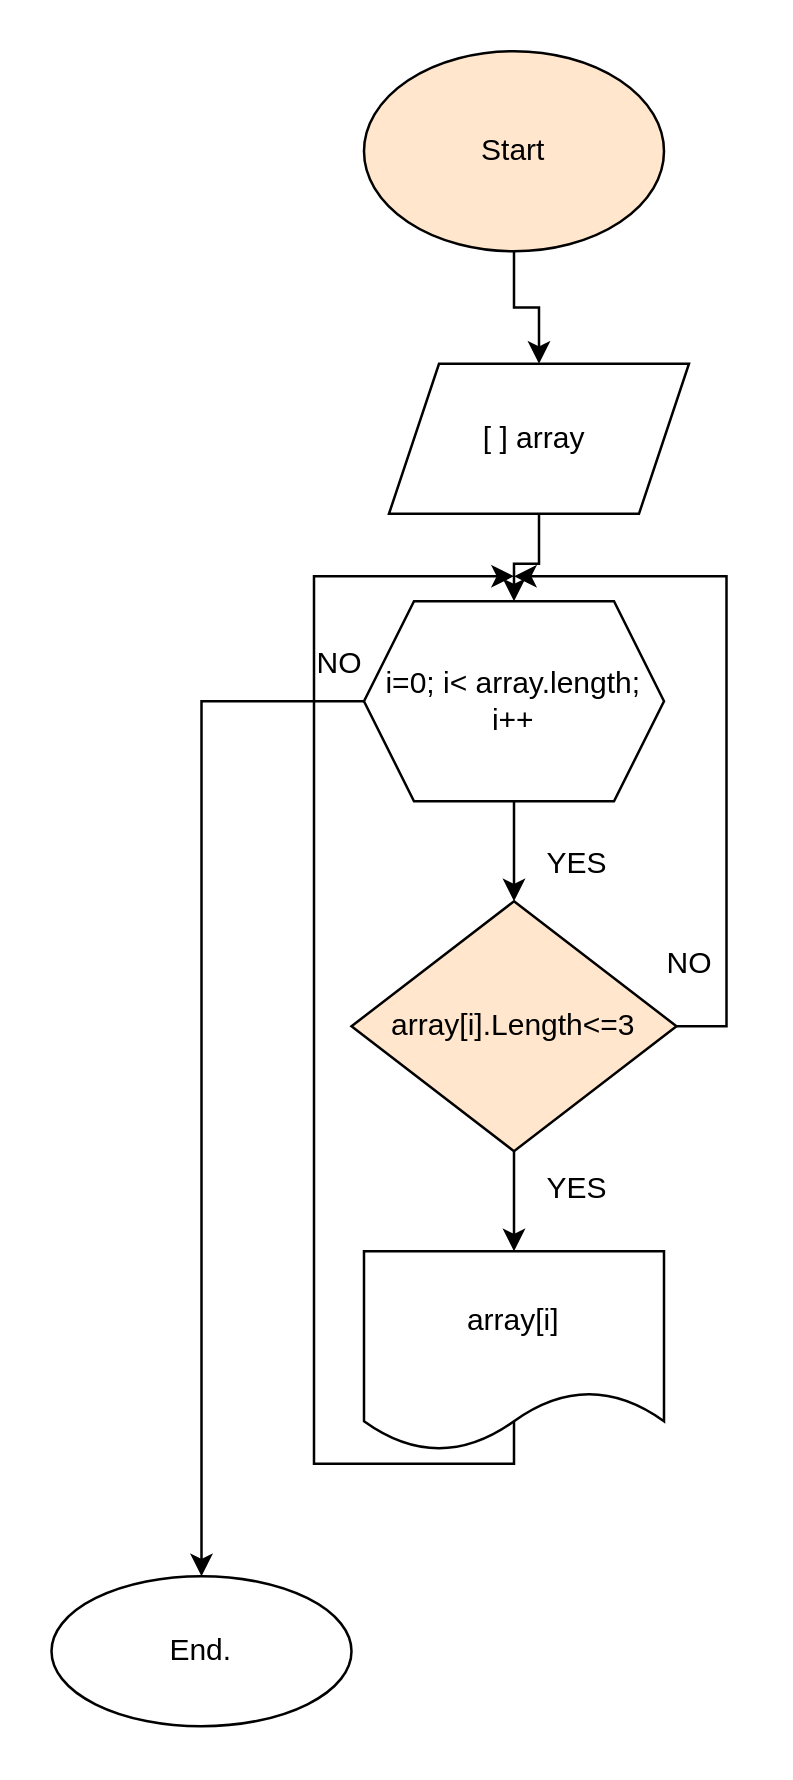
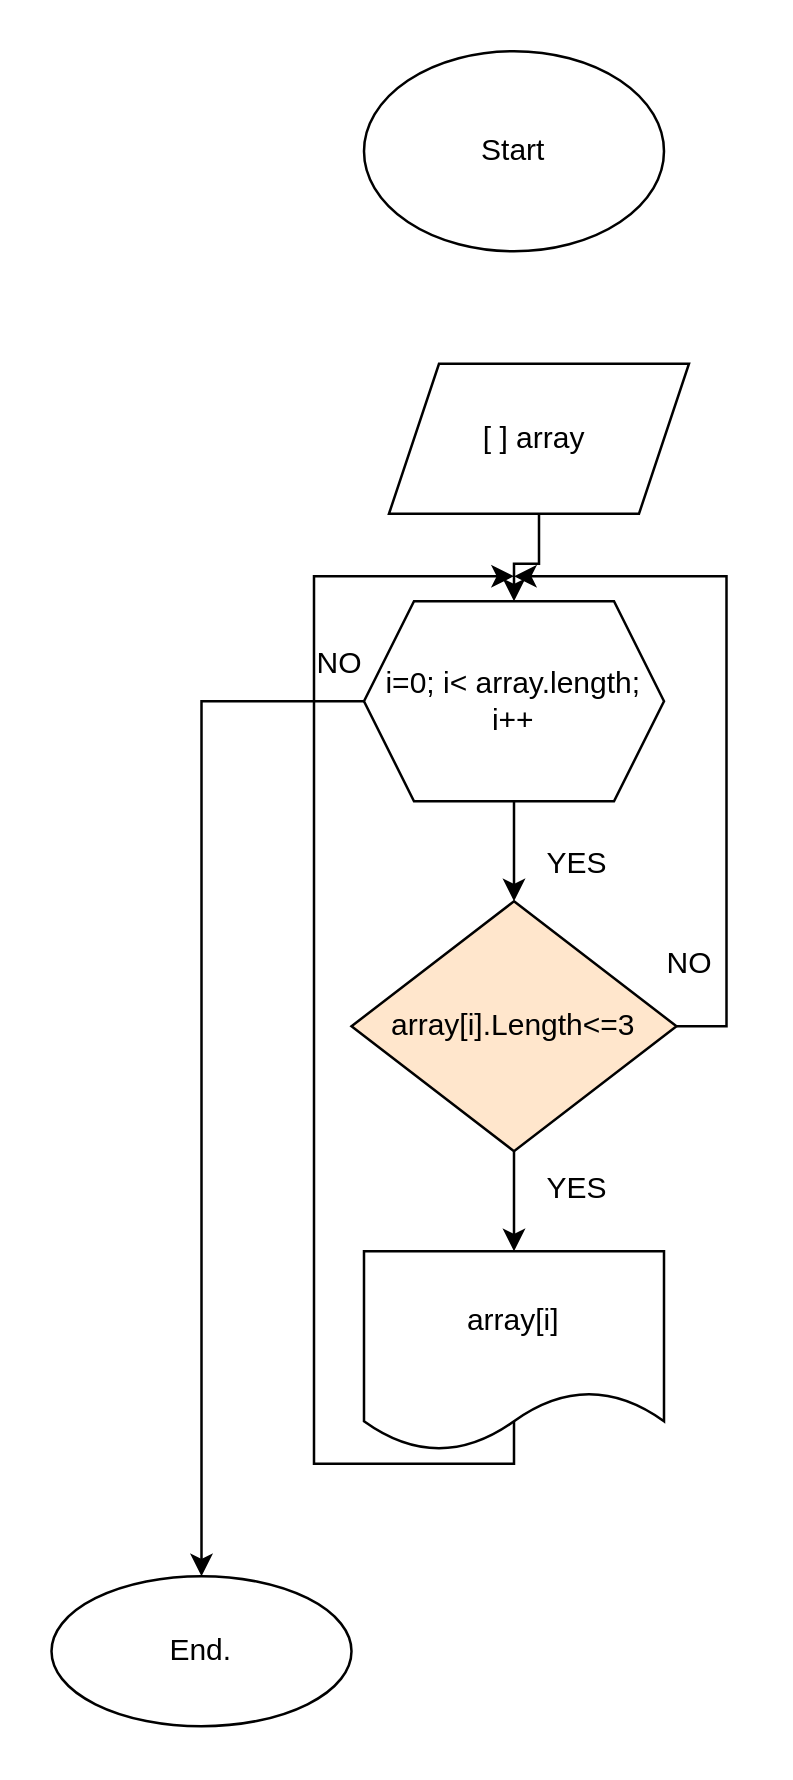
(514, 151) -> (514, 151)
(518, 308) -> none
